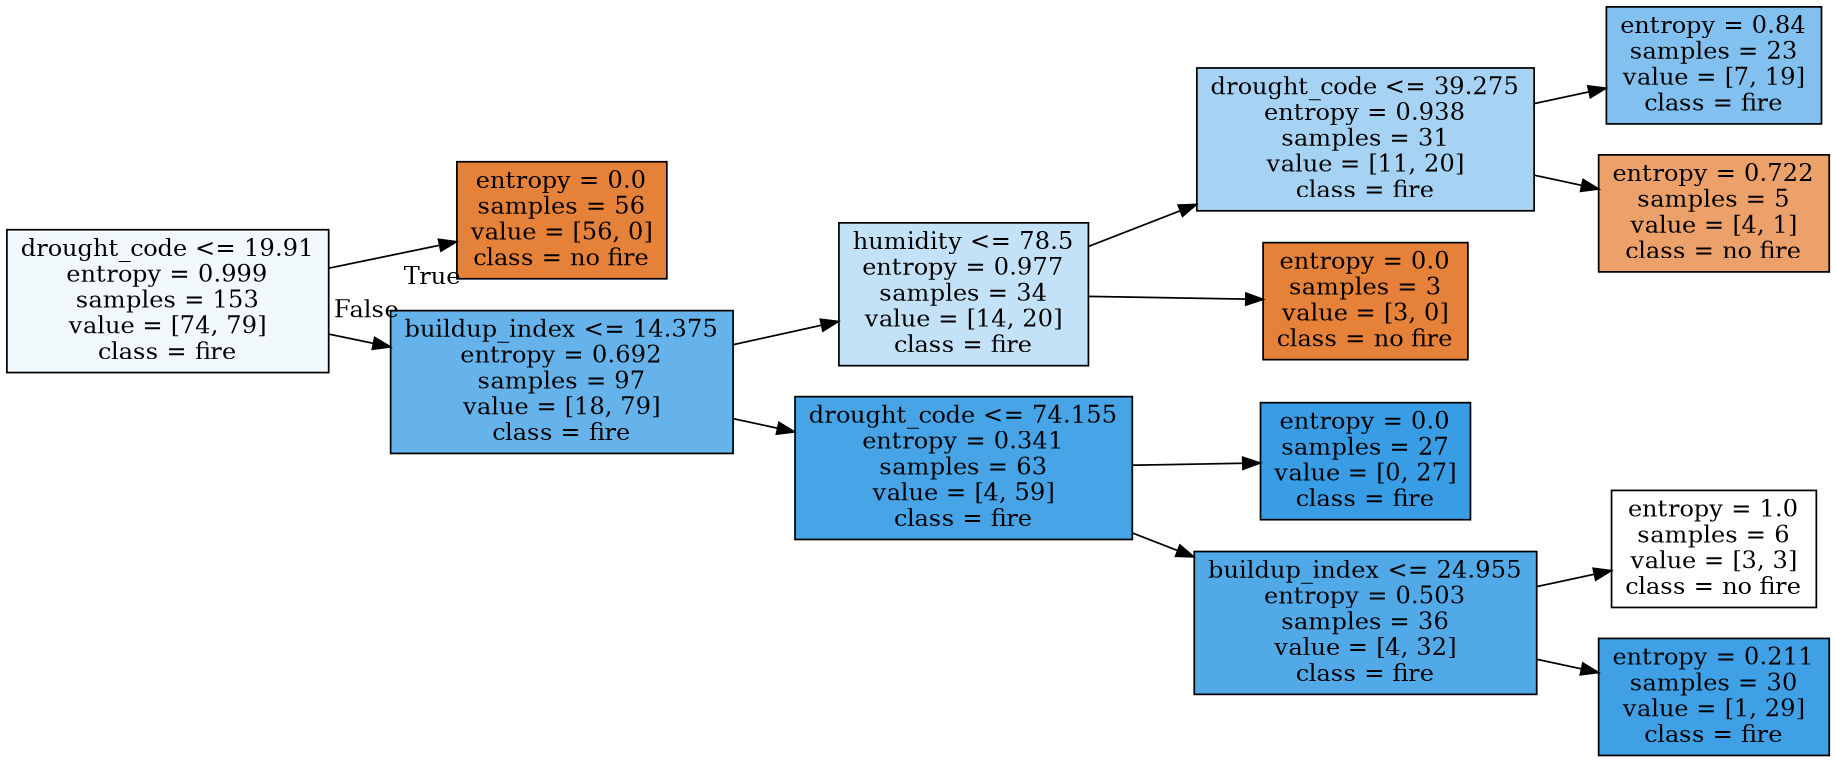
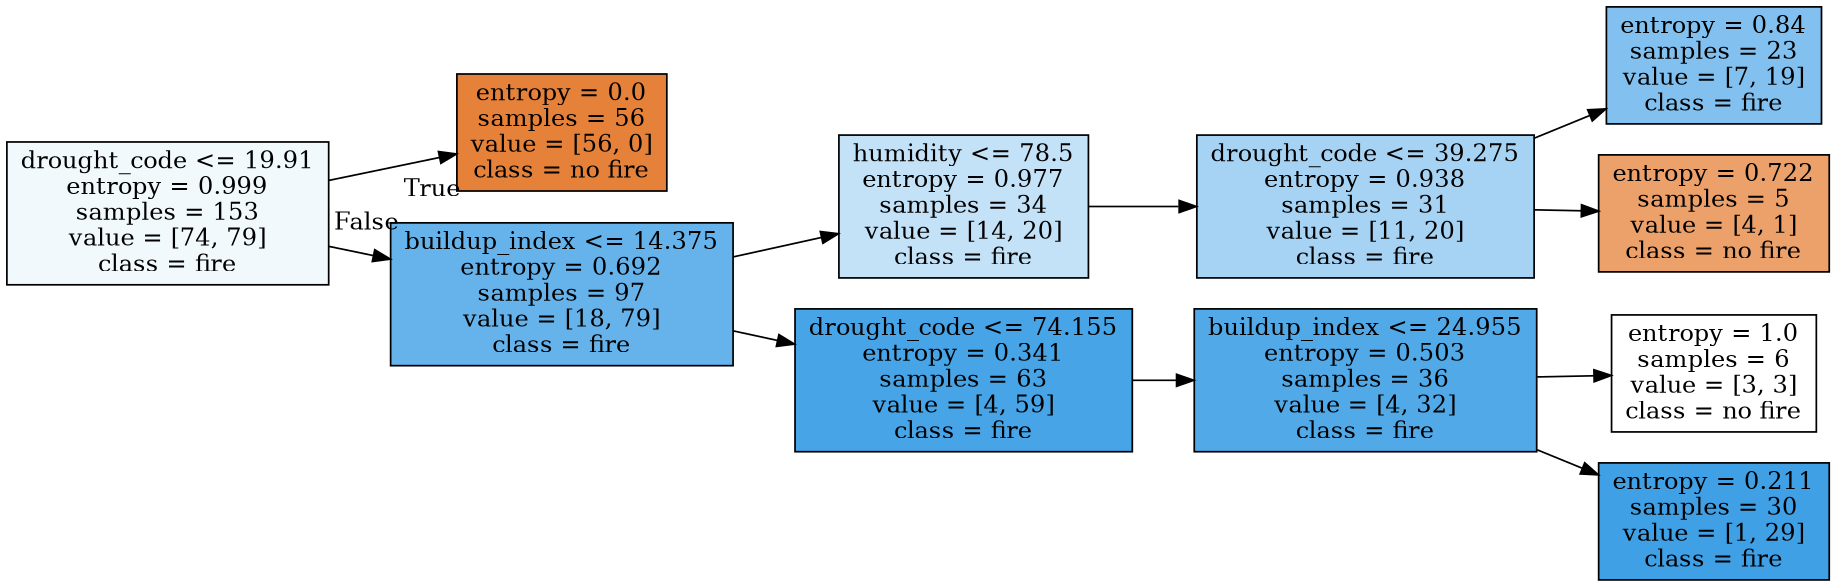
(1365, 301) -> none
(1365, 461) -> none
